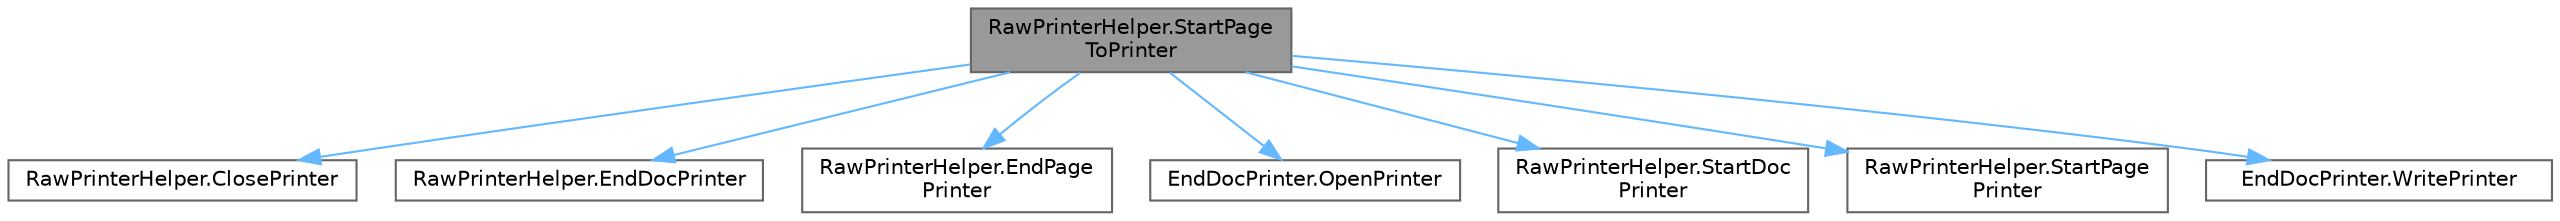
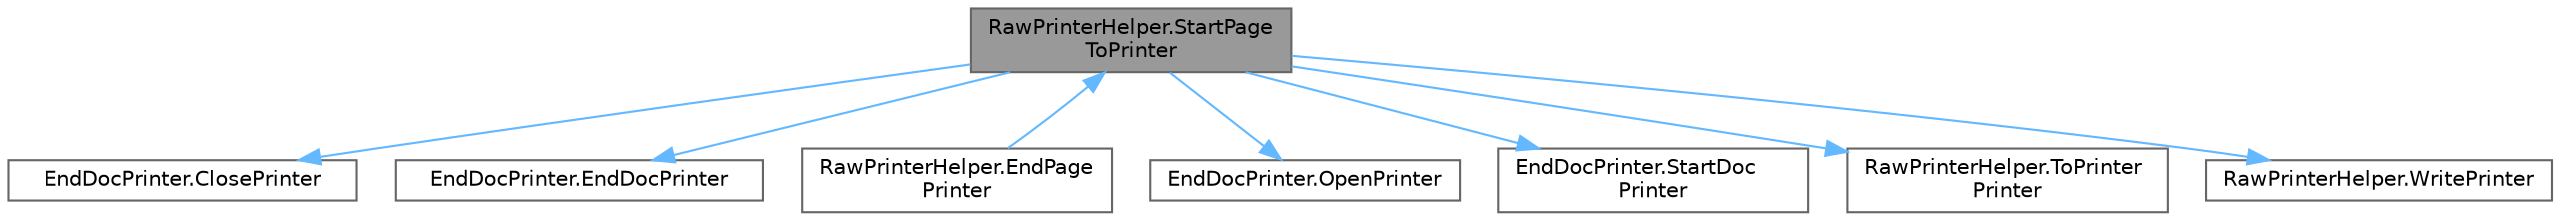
(1040, 103) -> (1048, 118)
(183, 180) -> (183, 180)
(579, 180) -> (579, 180)
(1653, 180) -> (1653, 180)
(2008, 180) -> (2008, 180)
(2379, 180) -> (2379, 180)
